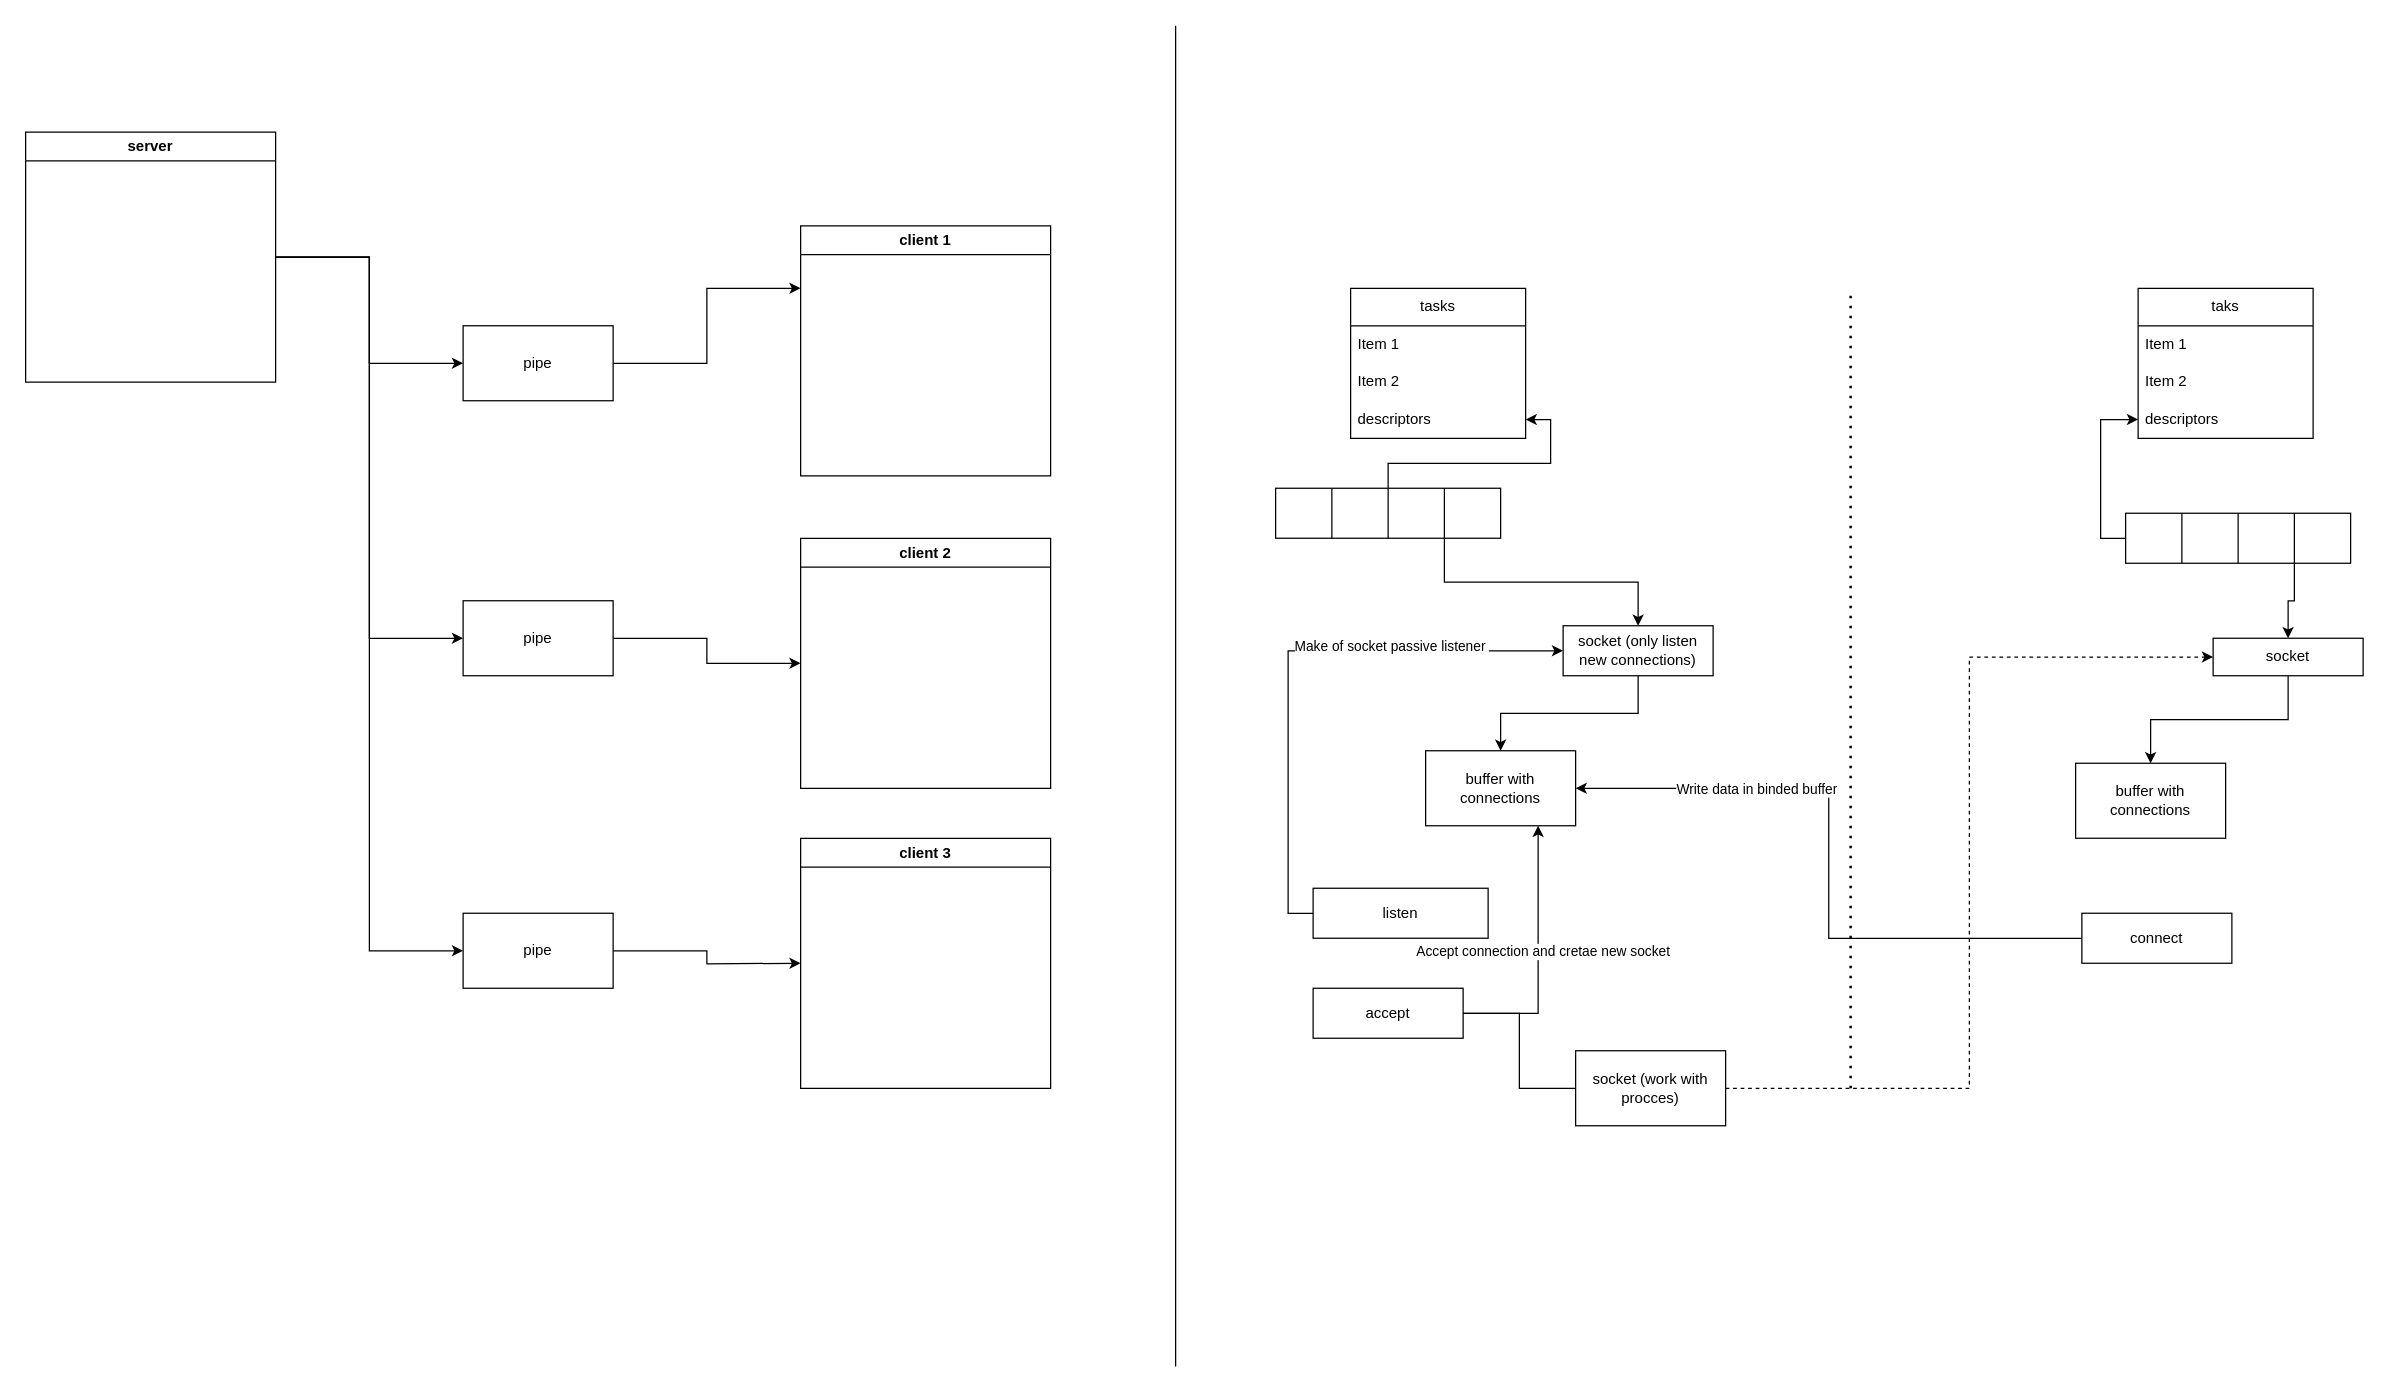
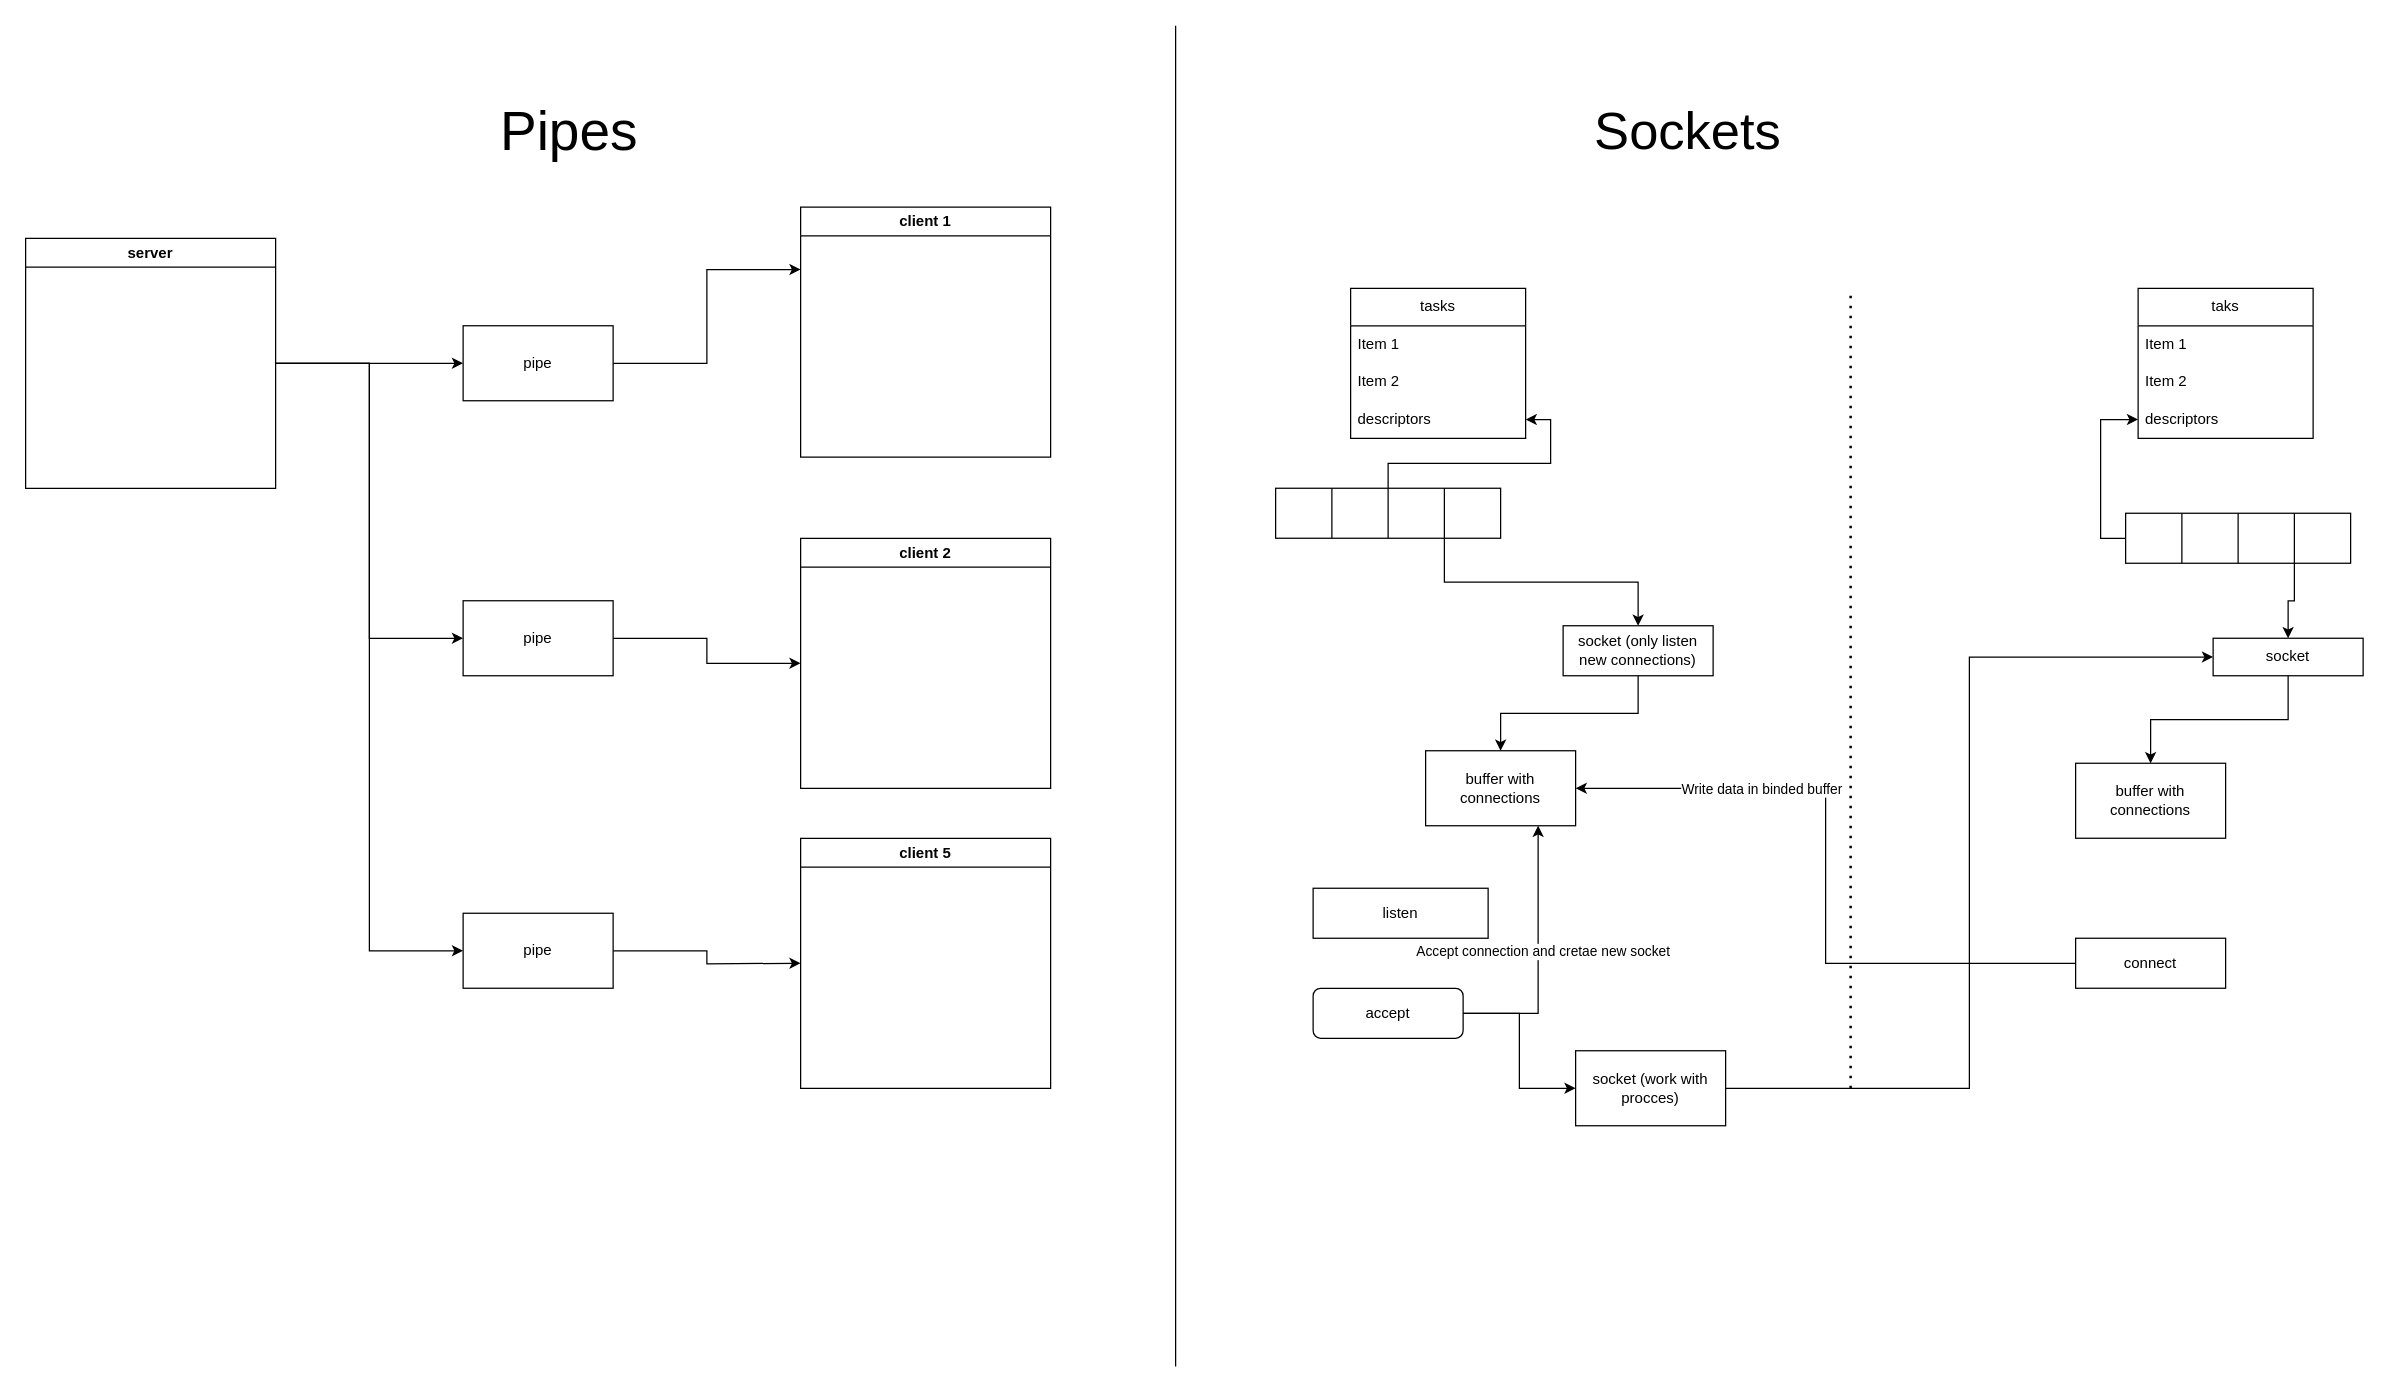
none -> (569, 132)
none -> (1688, 132)
(151, 257) -> (151, 363)
(926, 351) -> (926, 332)
(1288, 661) -> none
(926, 853) -> (926, 853)
(1969, 877) -> (1969, 877)
(2157, 938) -> (2151, 963)
(1388, 1013) -> (1388, 1013)
(1569, 1088) -> (1566, 1088)
